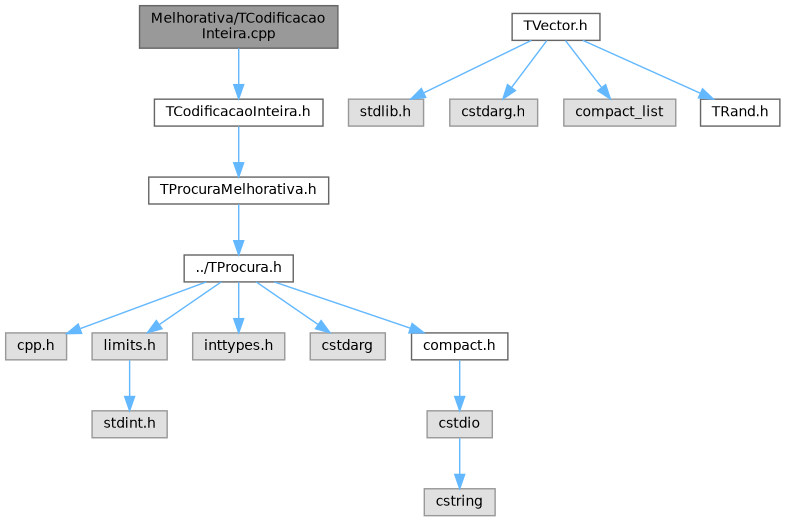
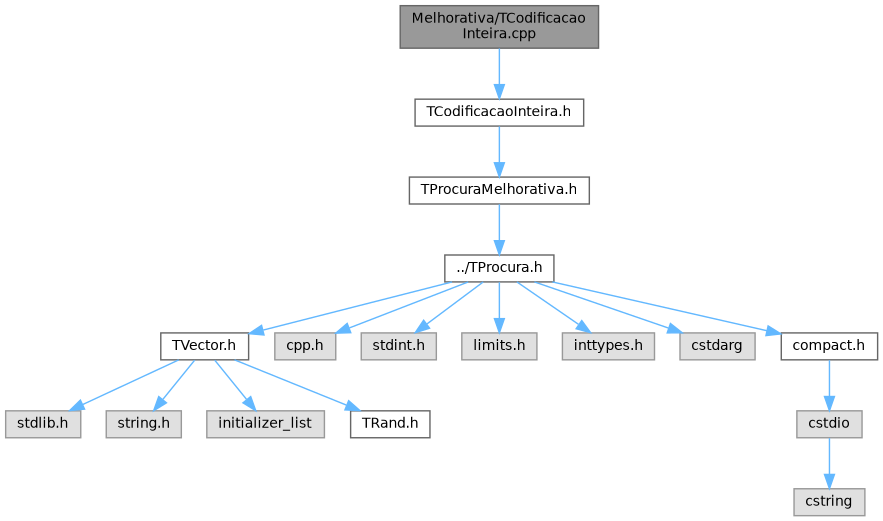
(494, 113) -> (144, 424)
(620, 113) -> (266, 424)
none -> (358, 306)
(130, 378) -> (455, 303)
